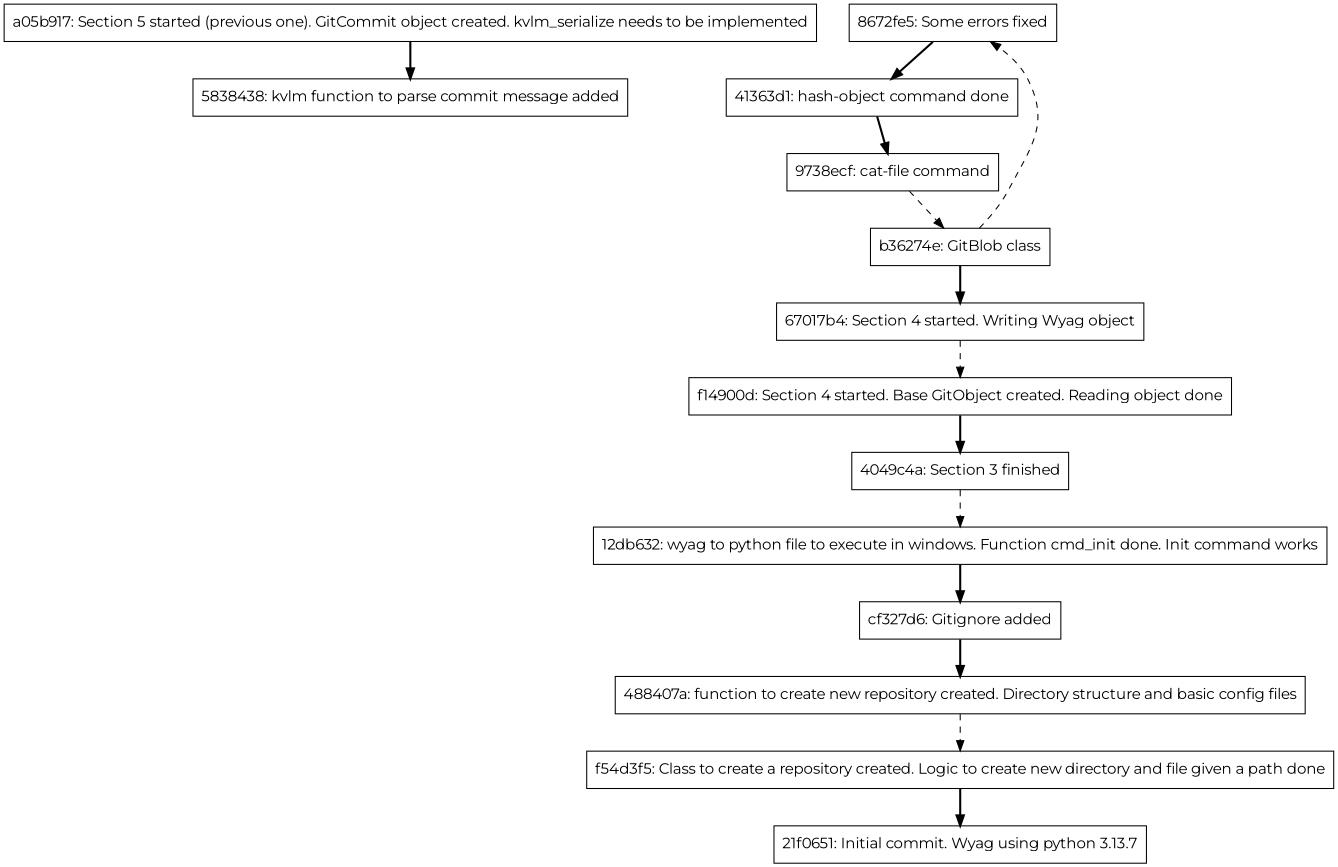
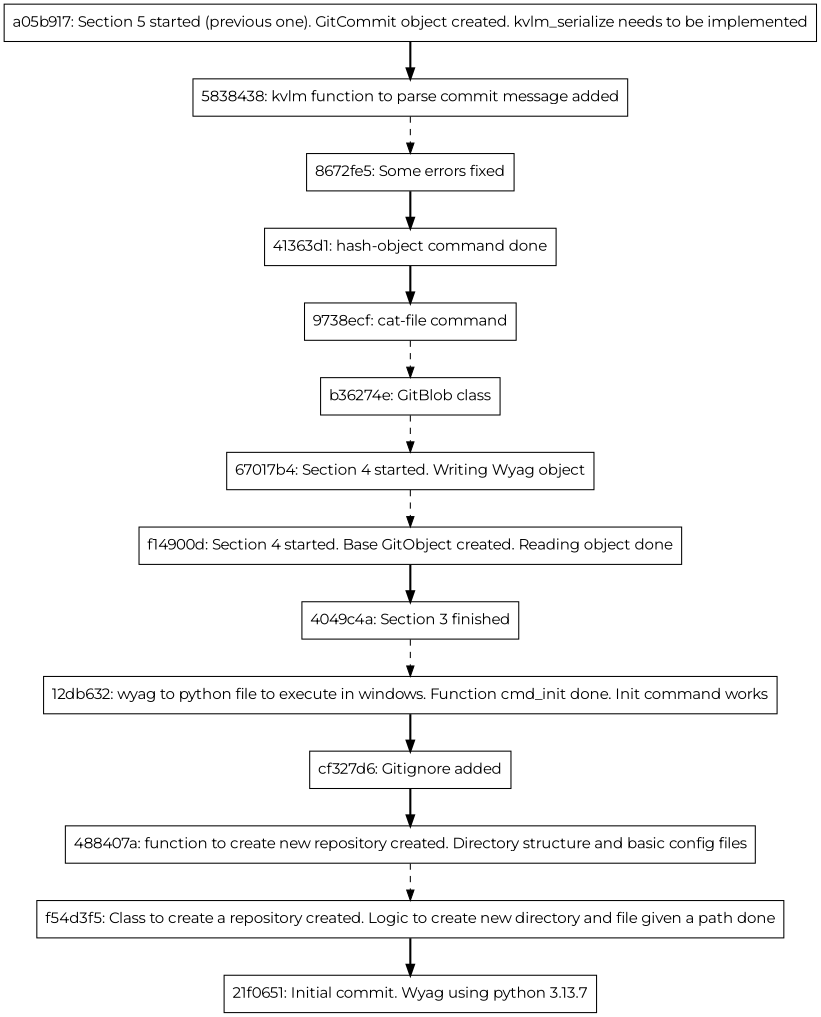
(1034, 139) -> (410, 130)
(960, 279) -> (410, 429)
